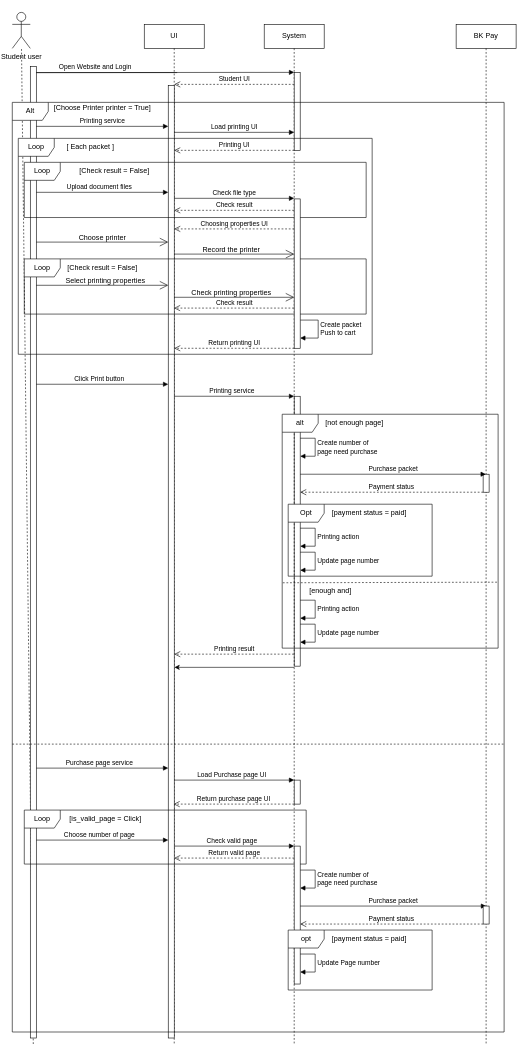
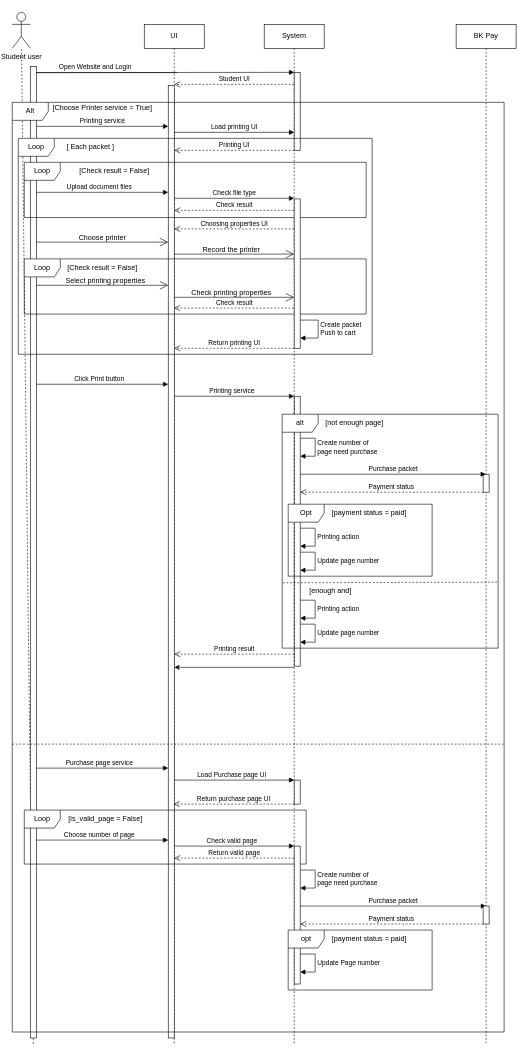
(103, 108) -> (103, 108)
(106, 819) -> (106, 819)
